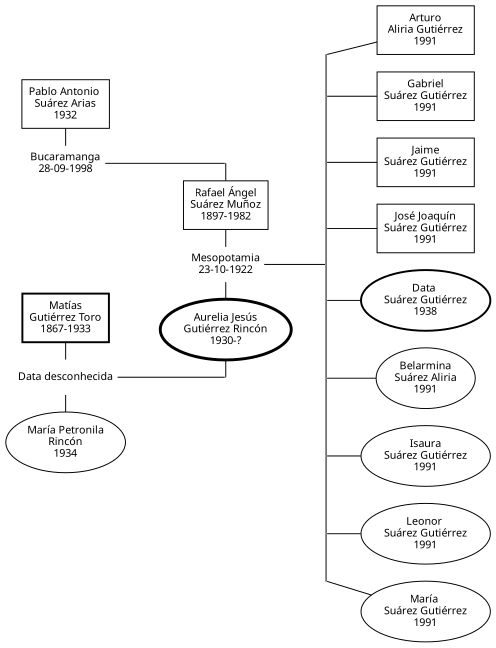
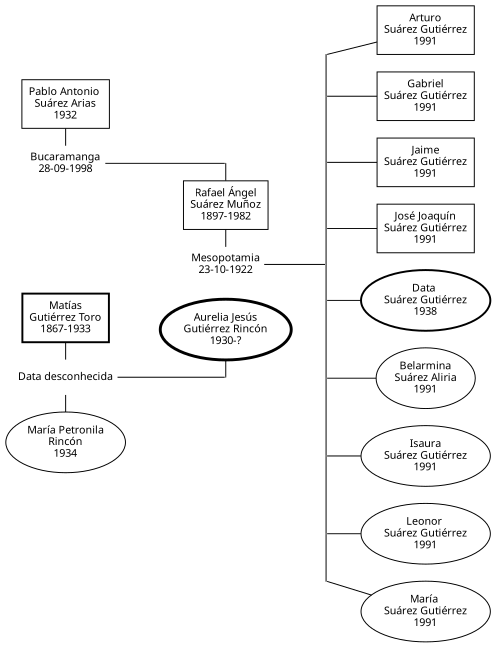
(426, 30) -> (426, 30)
(226, 291) -> none
